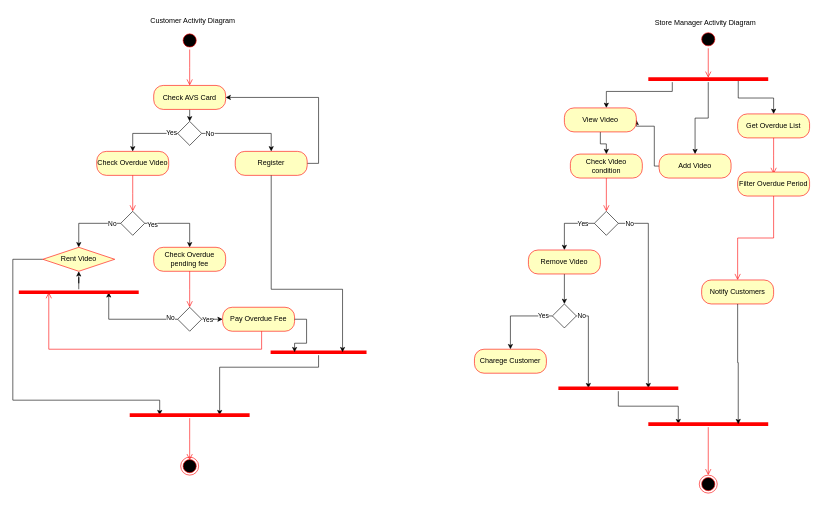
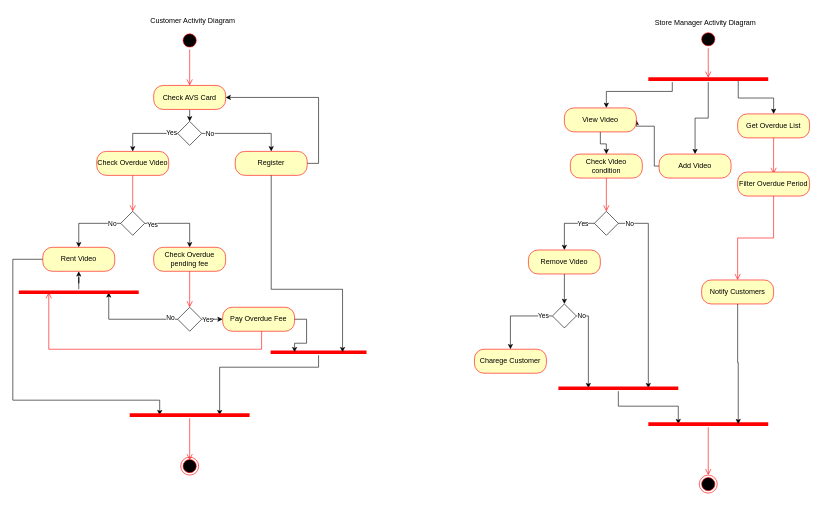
(78, 260) -> (78, 260)
